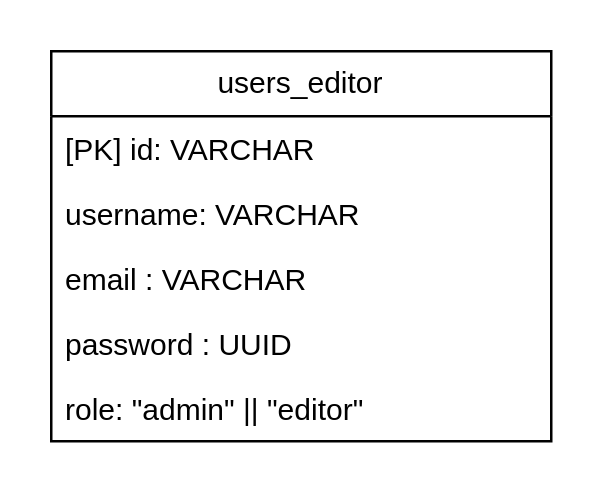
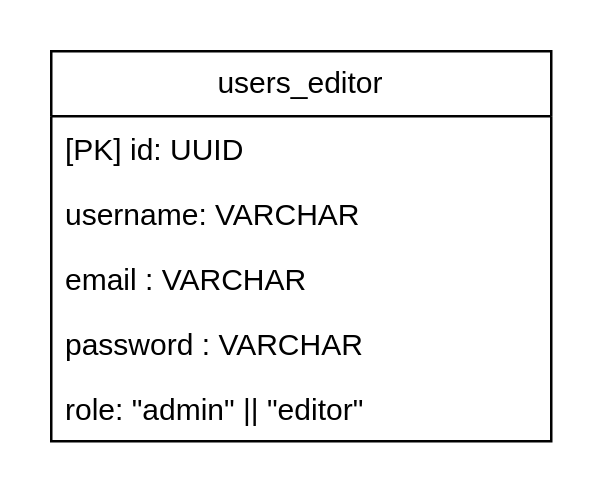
(185, 152) -> (160, 152)
(181, 347) -> (206, 347)
